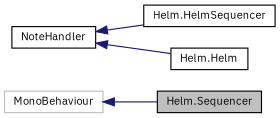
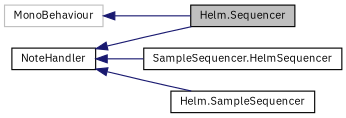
(209, 16) -> (243, 59)
none -> (149, 36)
(209, 59) -> (243, 102)
